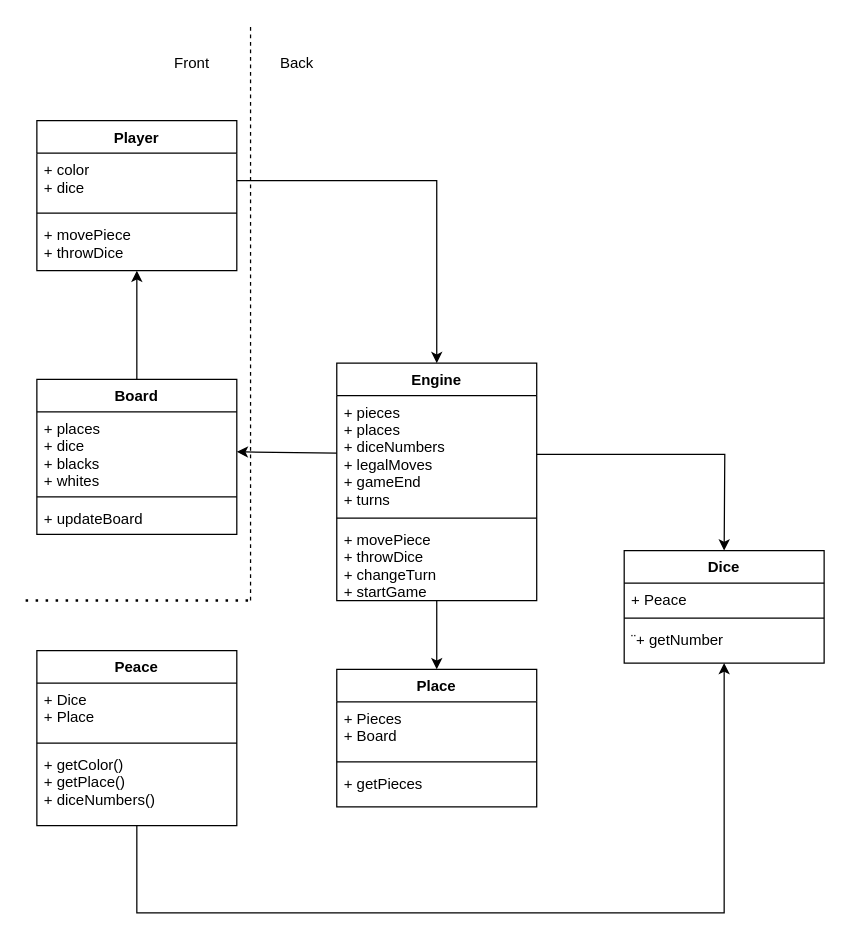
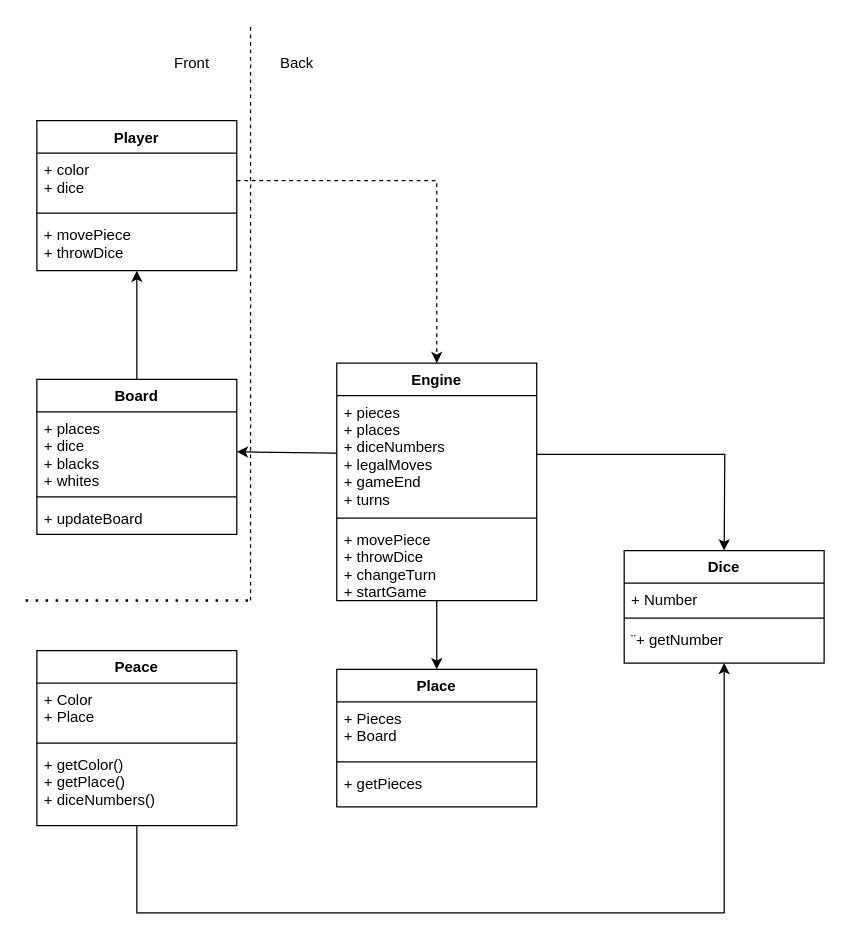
(425, 181) -> (425, 181)
(659, 600) -> (663, 600)
(65, 700) -> (69, 700)
